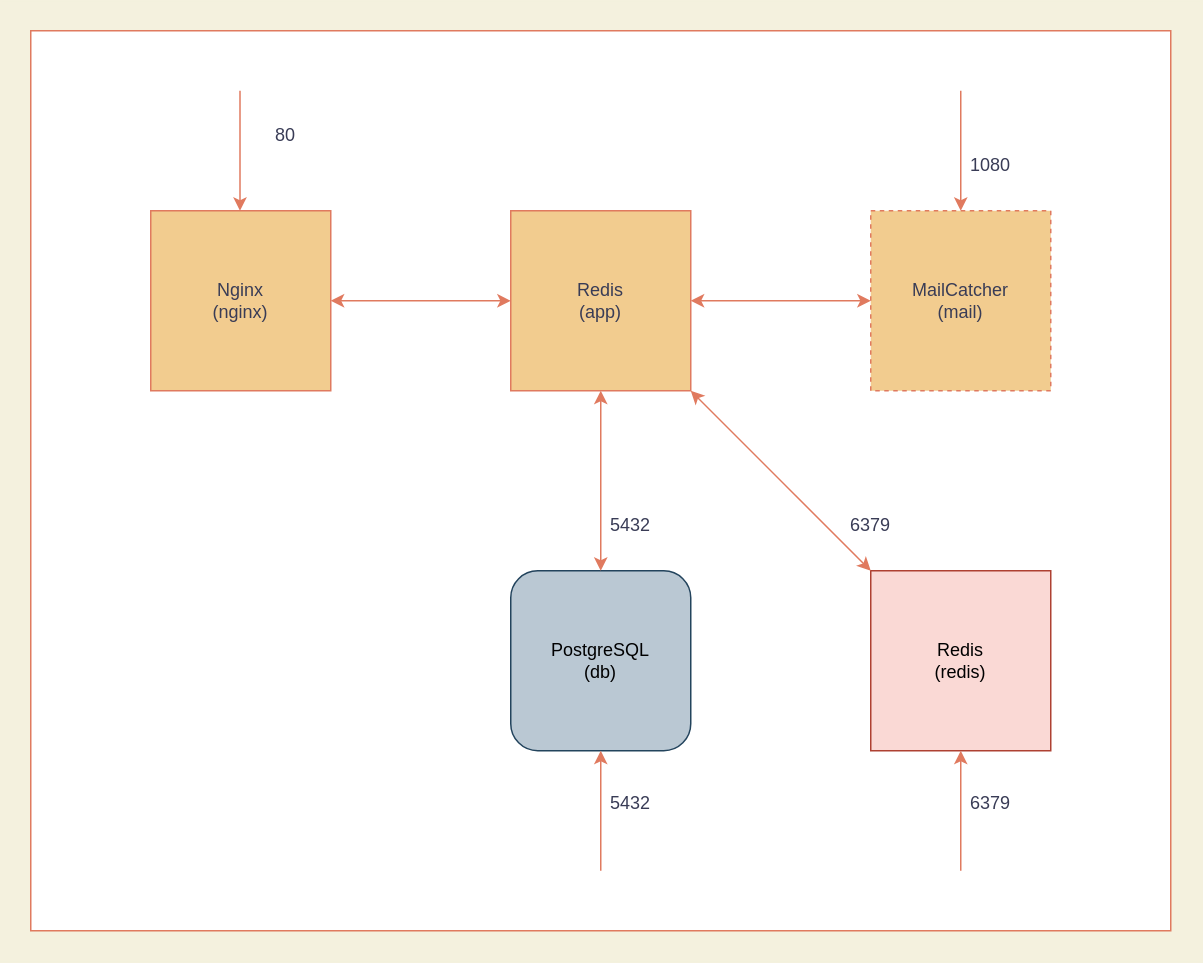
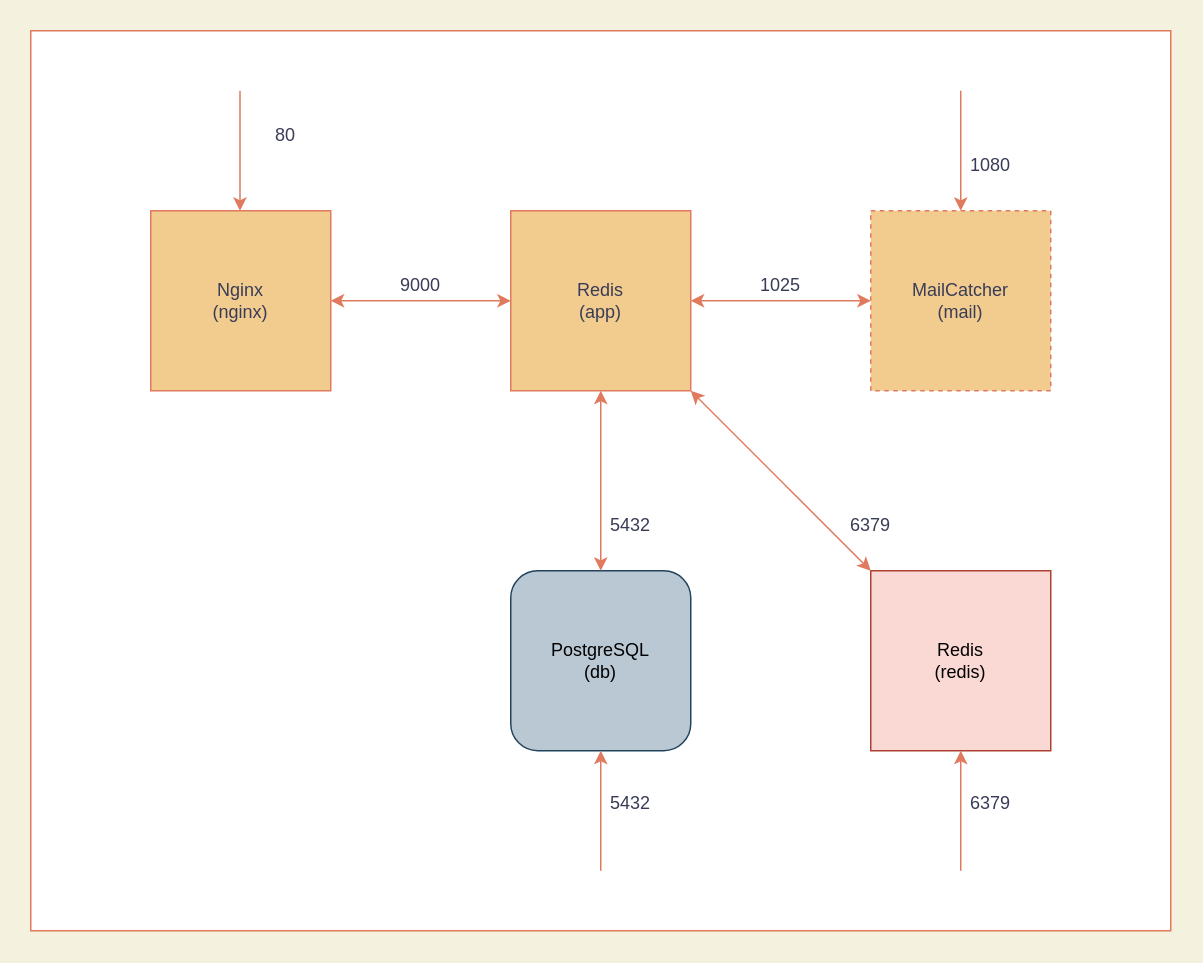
none -> (421, 286)
none -> (781, 286)
